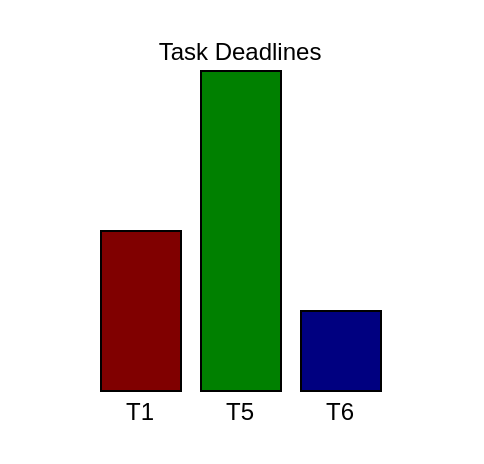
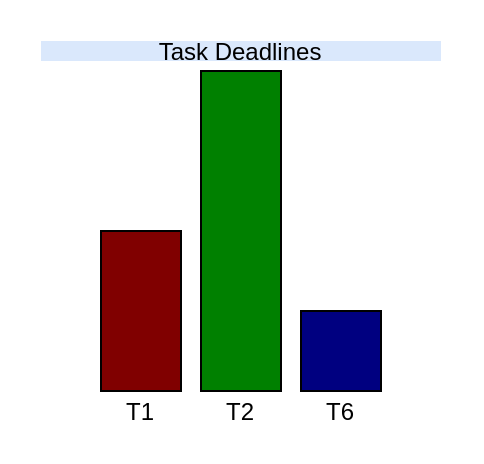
(241, 51) -> (241, 51)
(240, 412) -> (240, 412)
